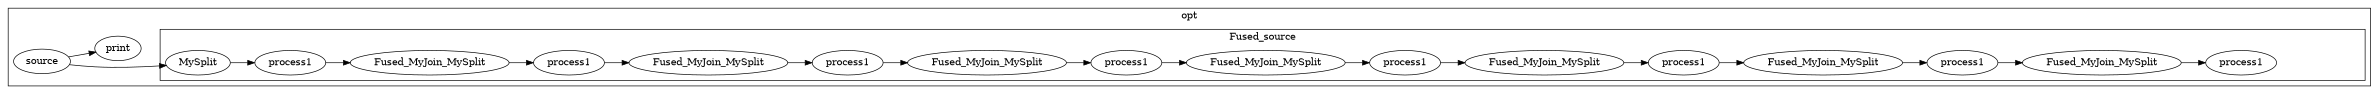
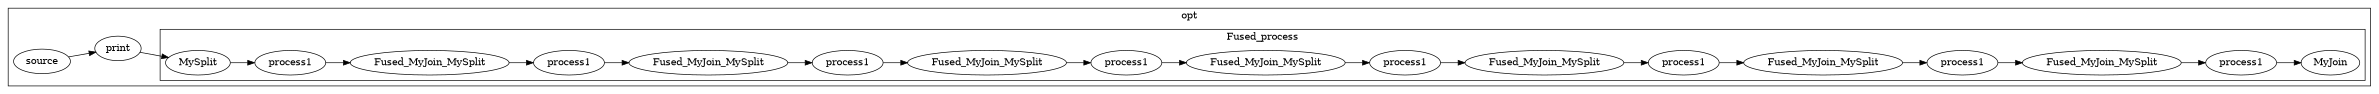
(1263, 37) -> (1263, 37)
none -> (2330, 63)
(114, 67) -> (151, 54)
